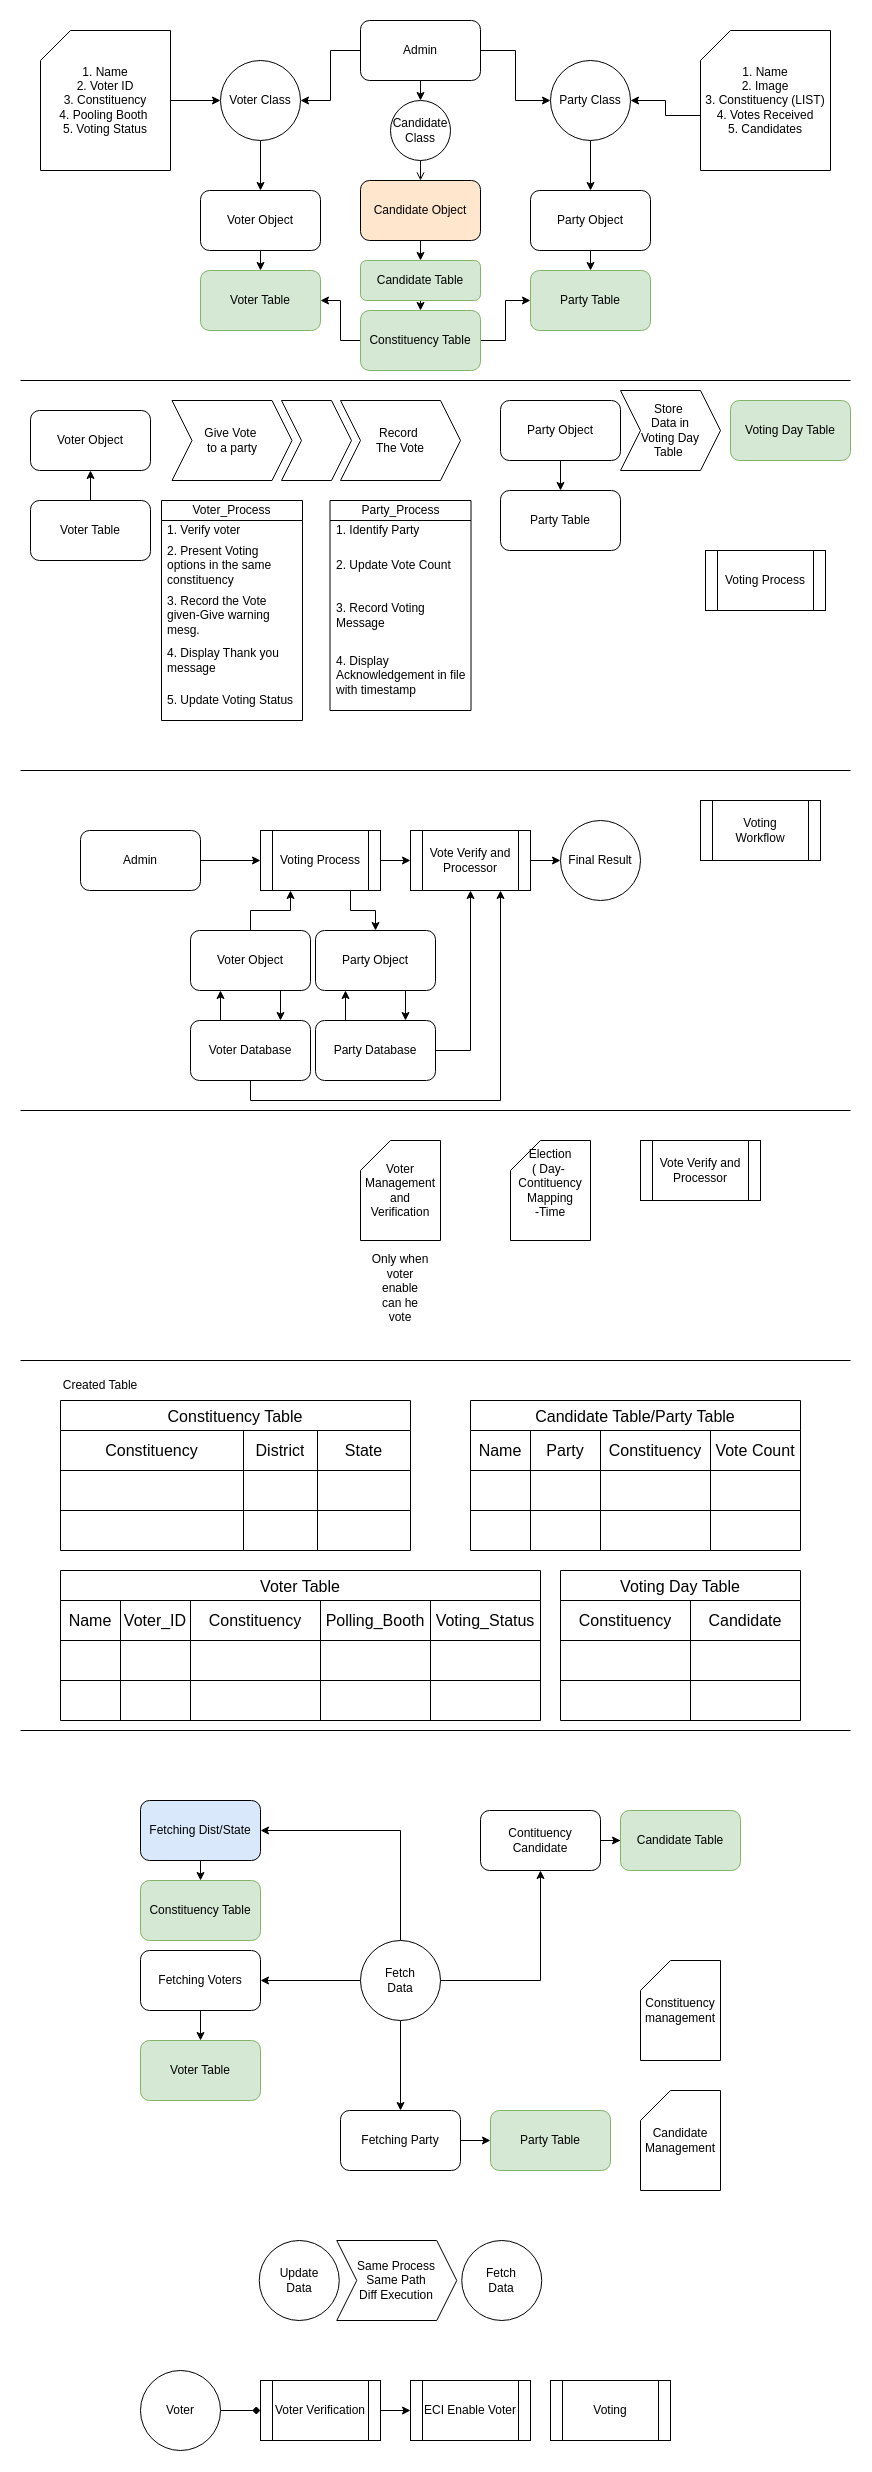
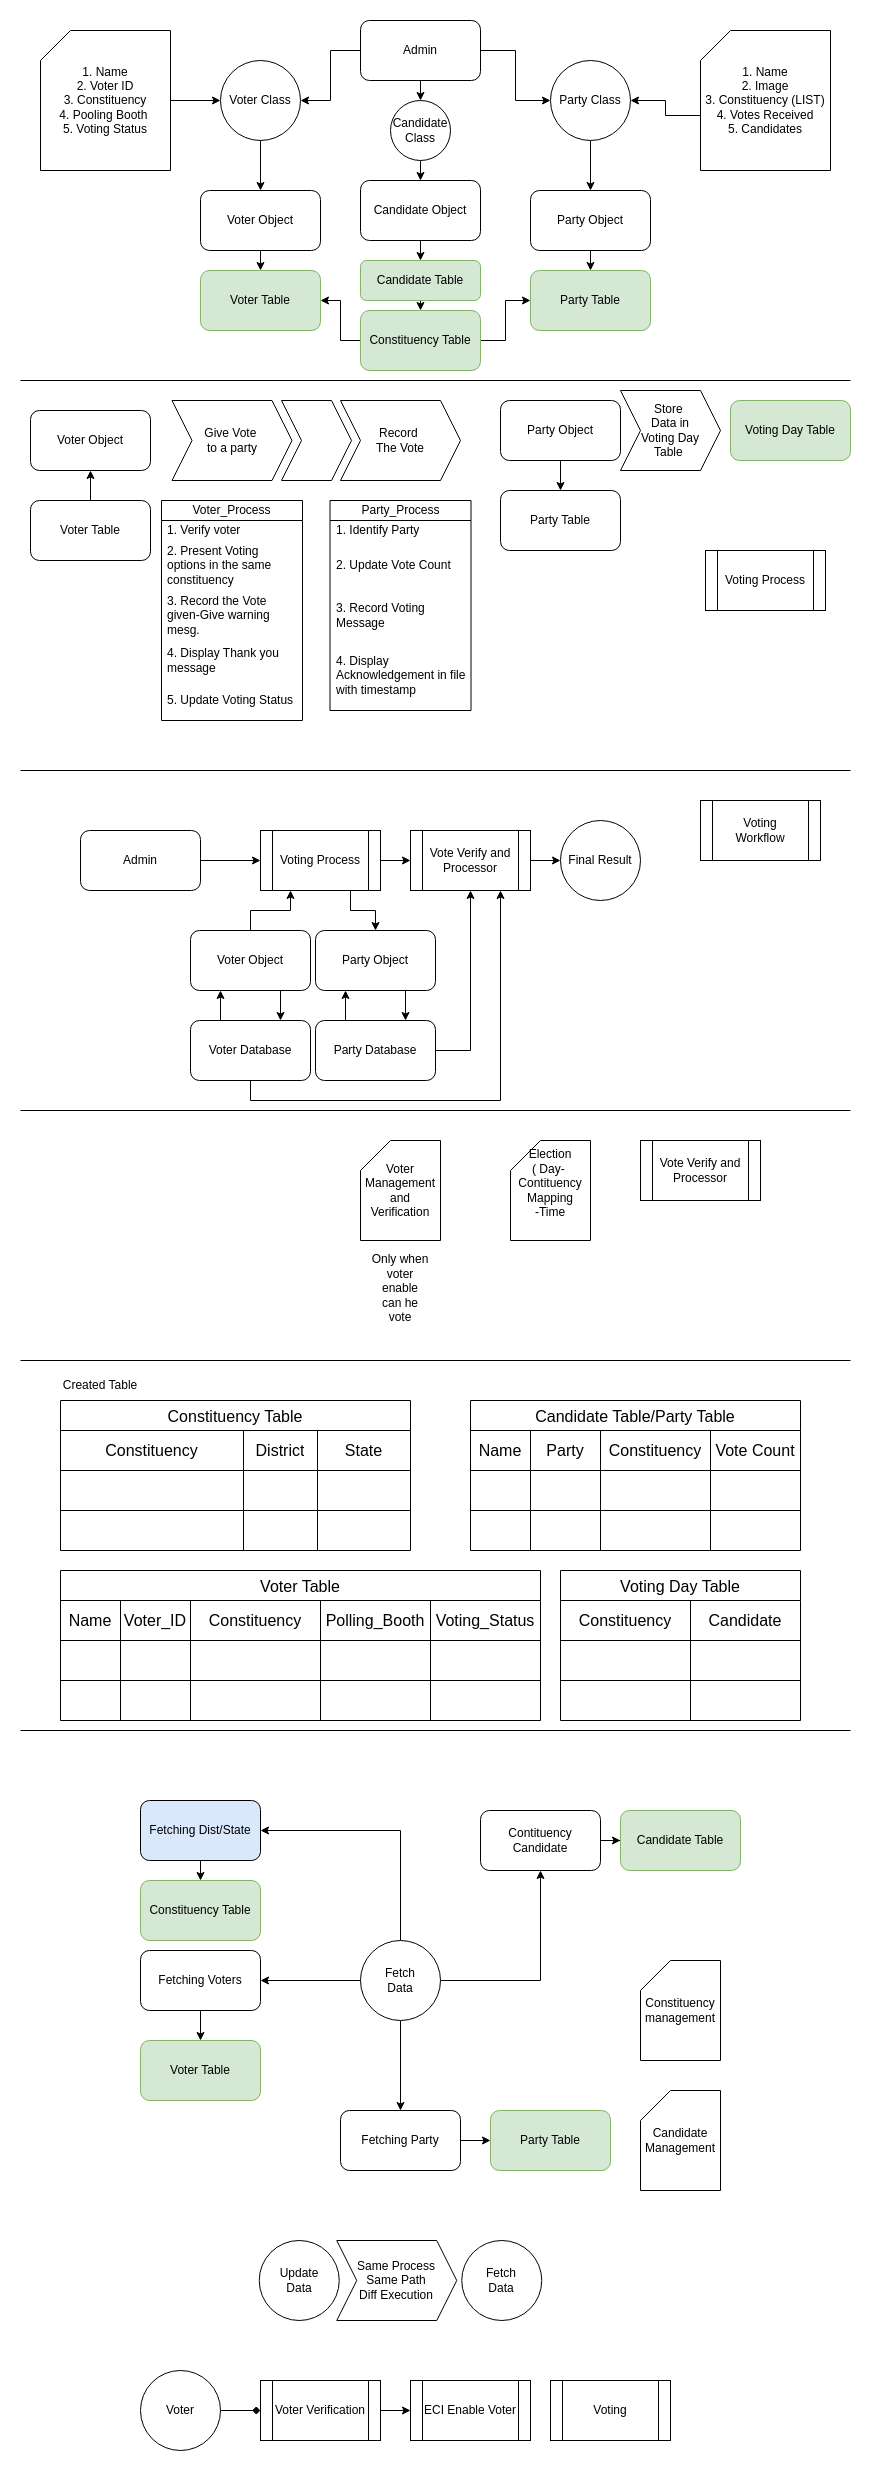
(421, 174) -> (421, 172)
(421, 211) -> (421, 211)
